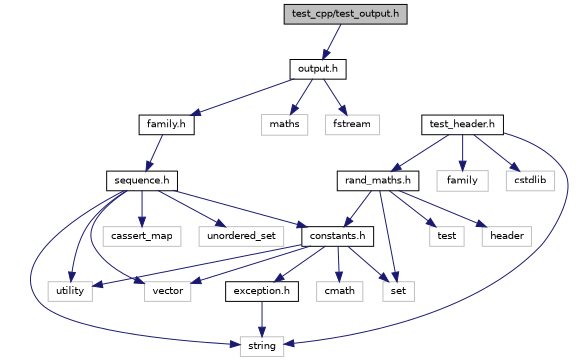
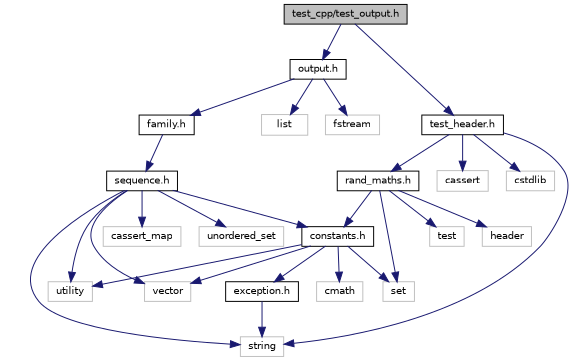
none -> (401, 66)
(285, 125) -> (285, 125)
(463, 181) -> (463, 181)
